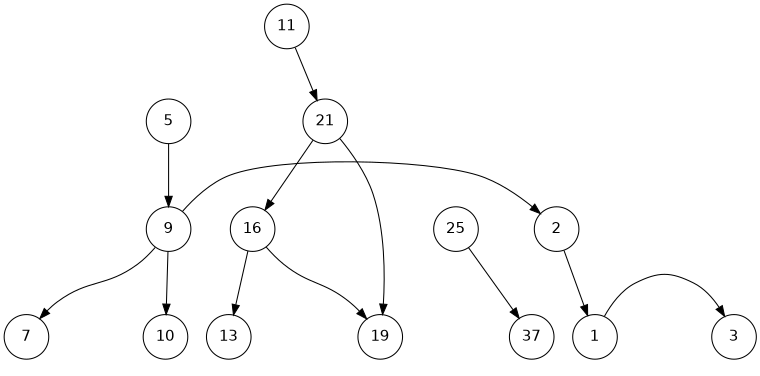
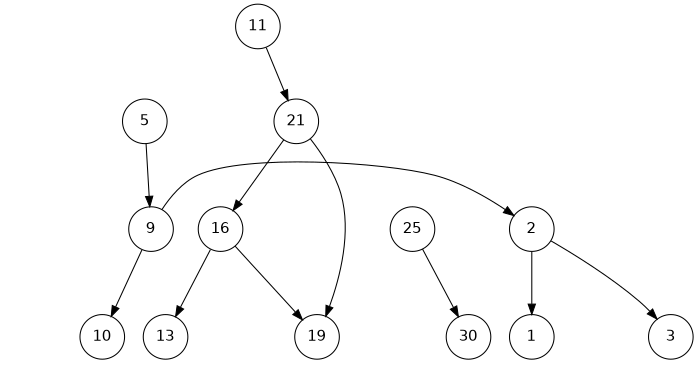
(659, 275) -> (602, 273)
(26, 337) -> none
(532, 337) -> (469, 337)
